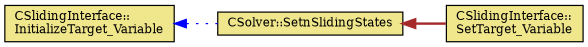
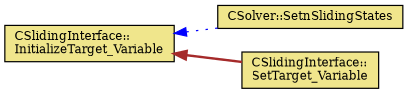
(431, 24) -> (214, 59)
